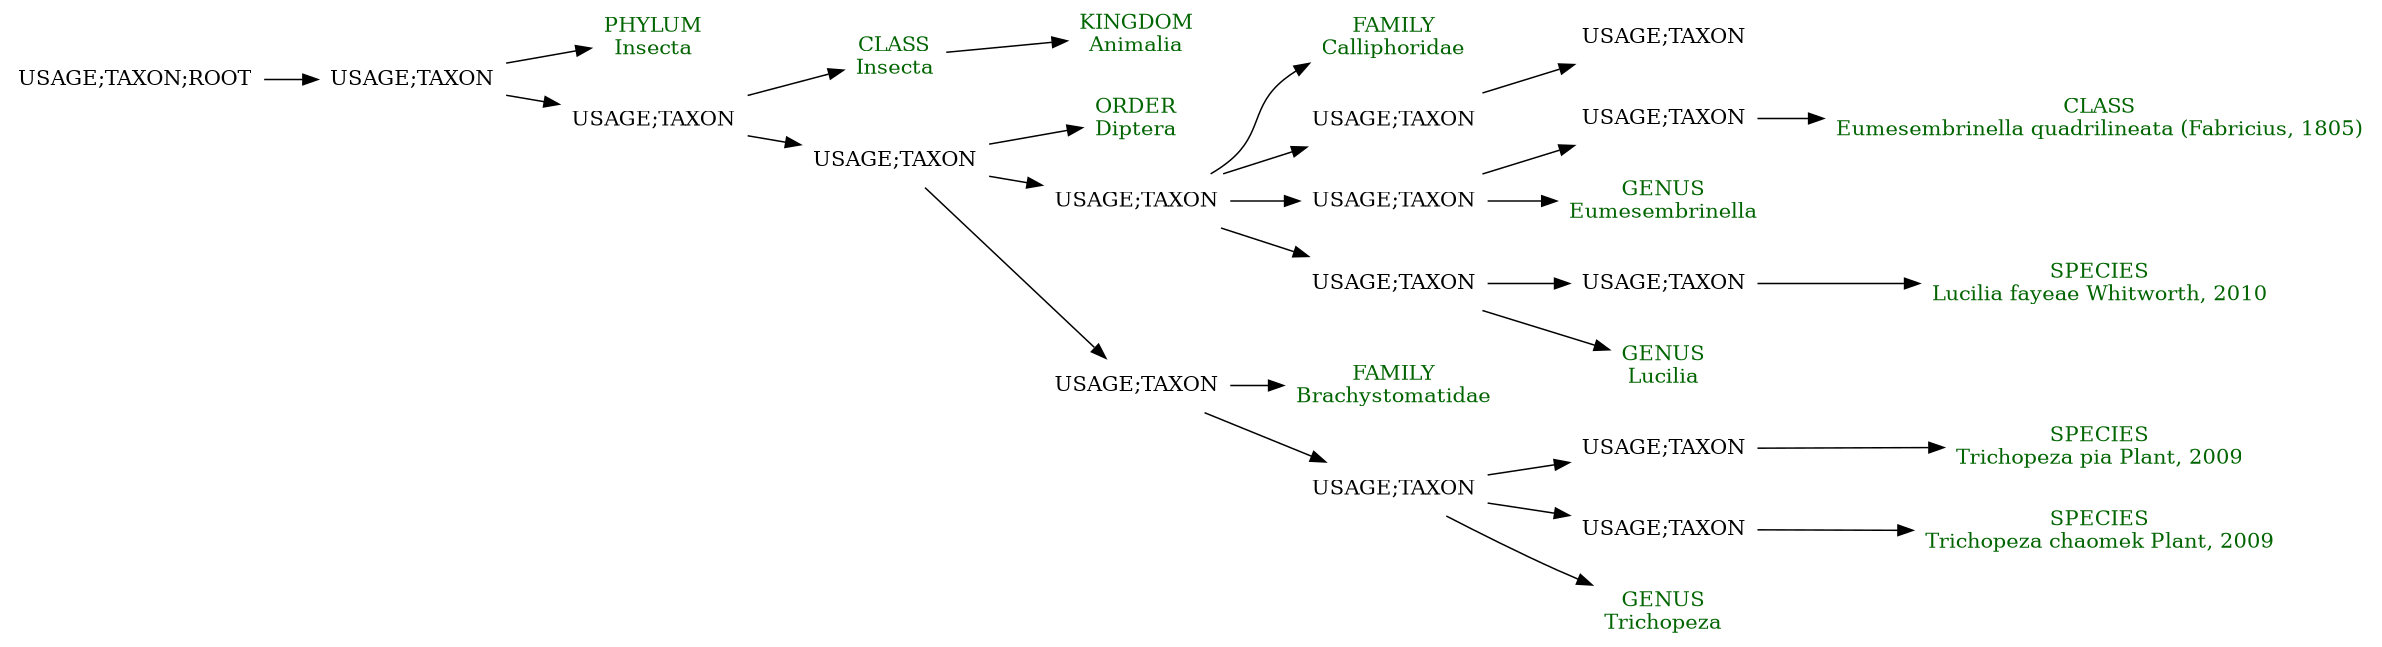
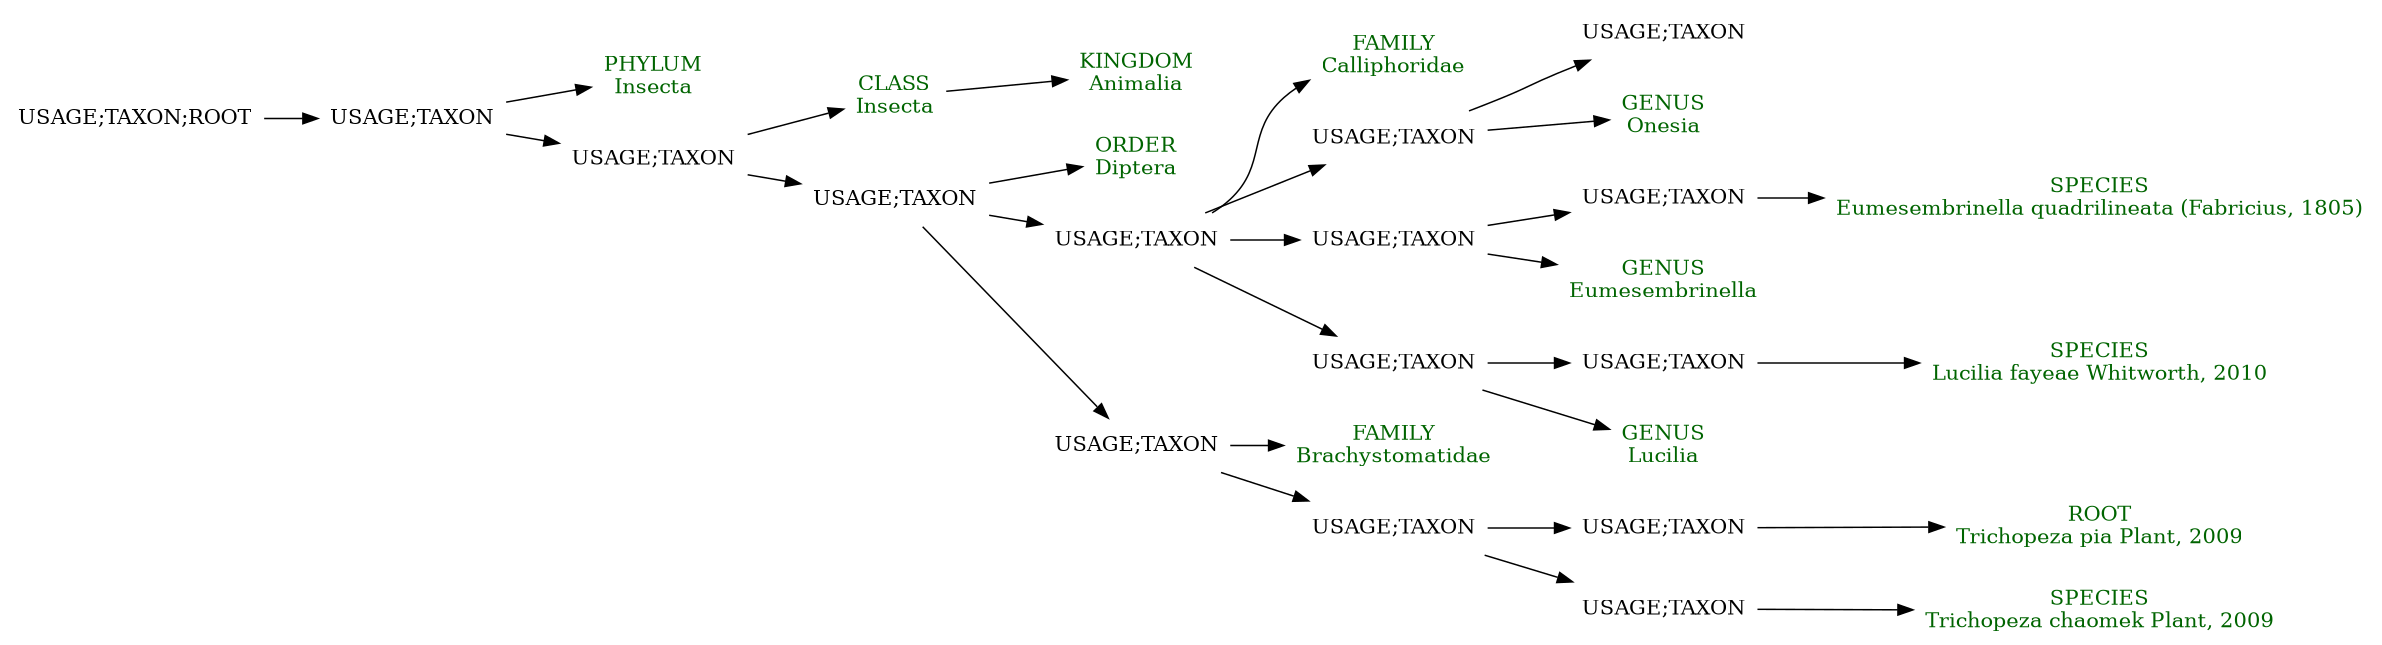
none -> (1664, 116)
(2100, 118) -> (2100, 198)
(2100, 447) -> (2100, 526)
(1664, 612) -> none
